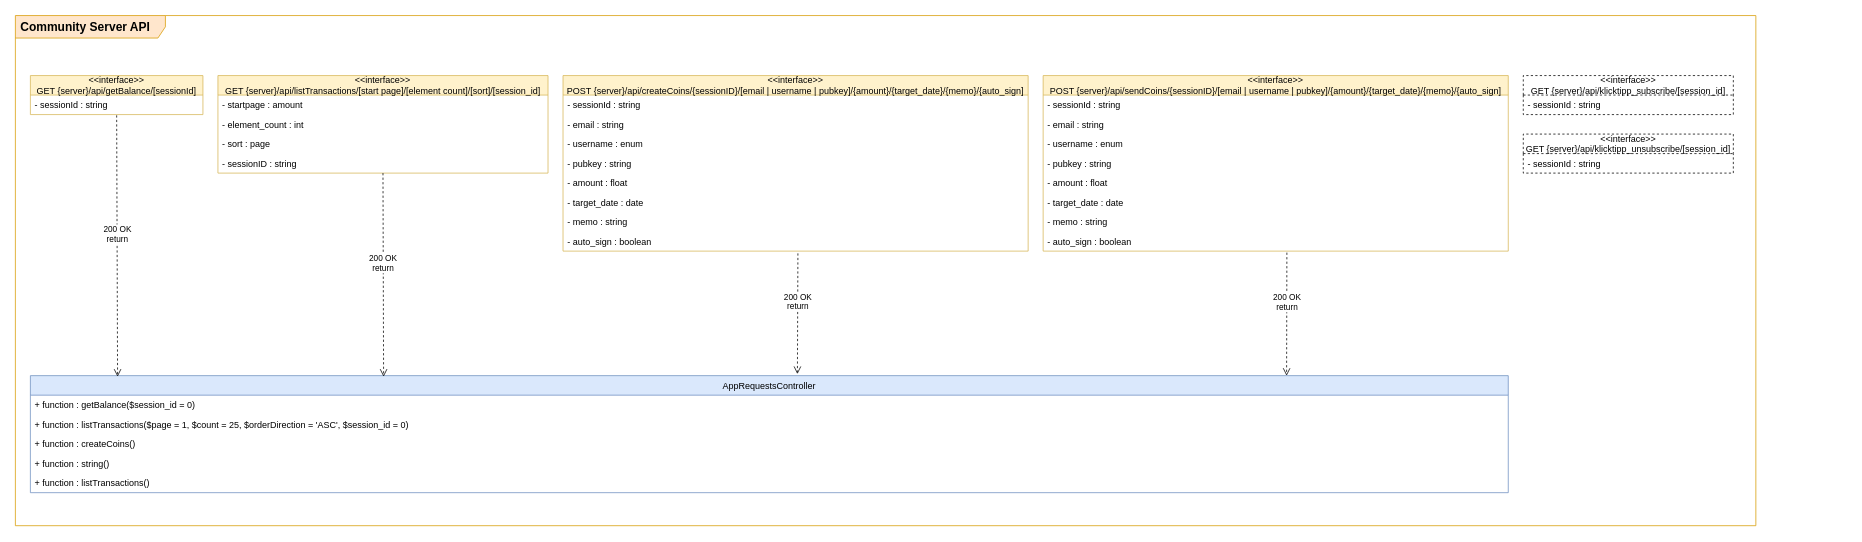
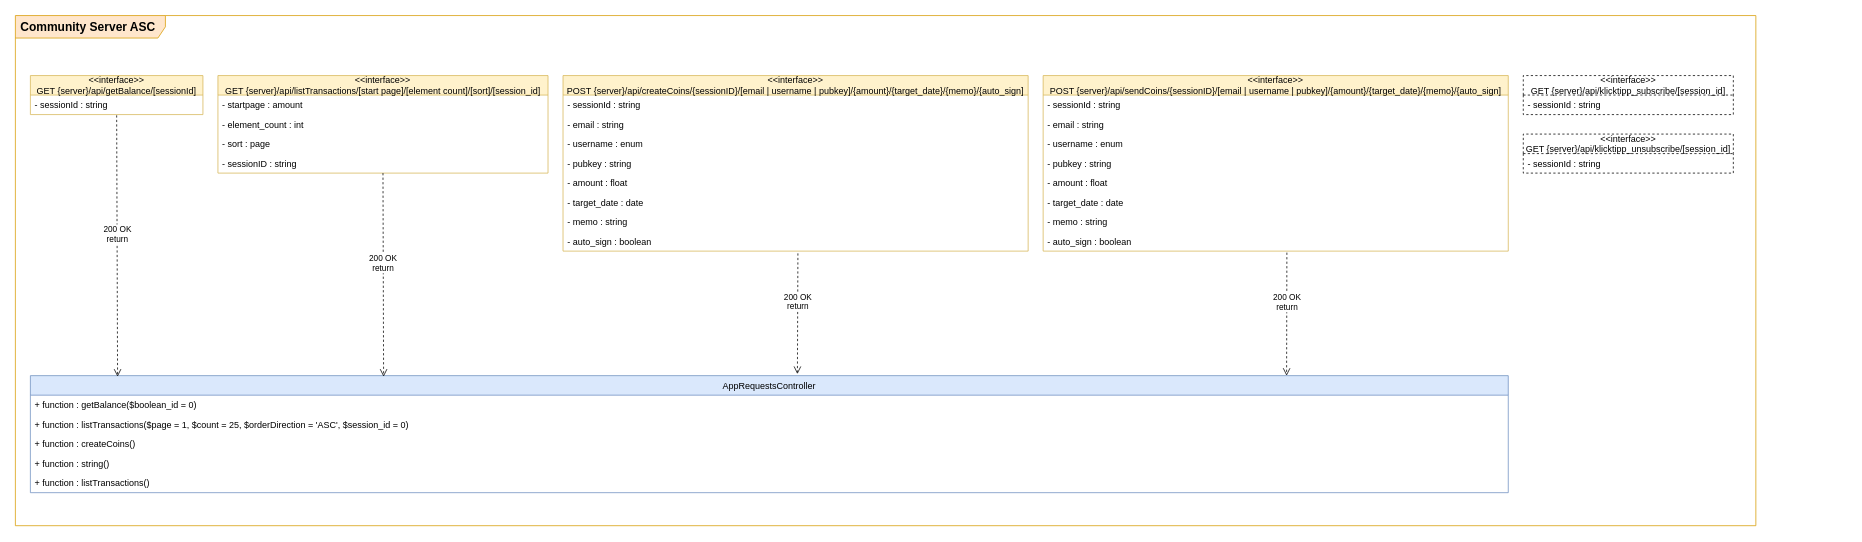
(83, 27) -> (83, 27)
(126, 405) -> (126, 405)
